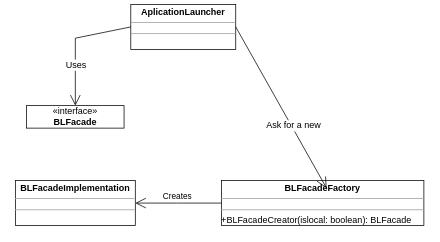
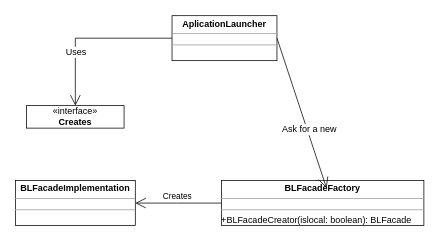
(183, 27) -> (225, 38)
(75, 117) -> (75, 117)
